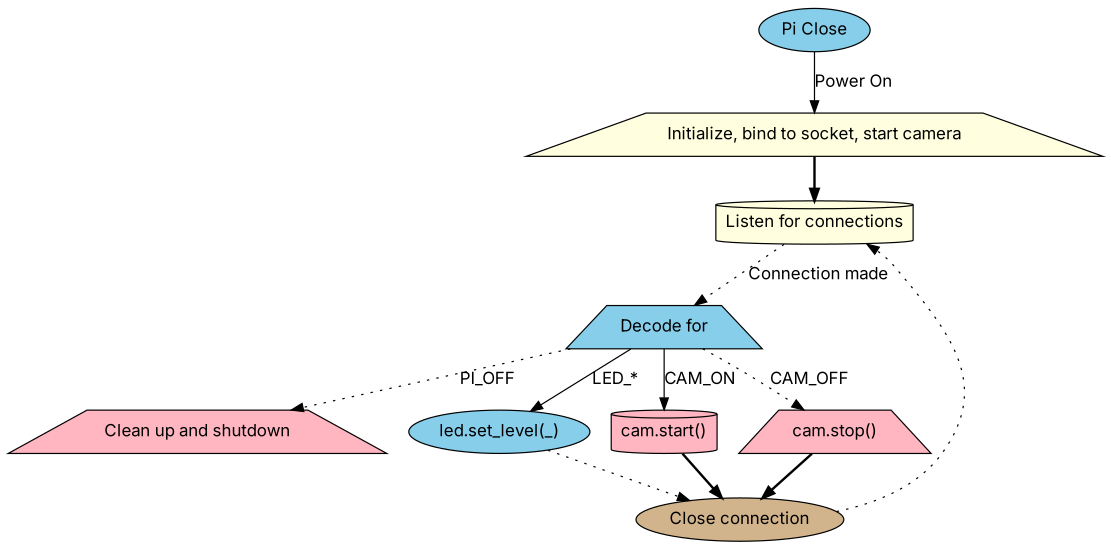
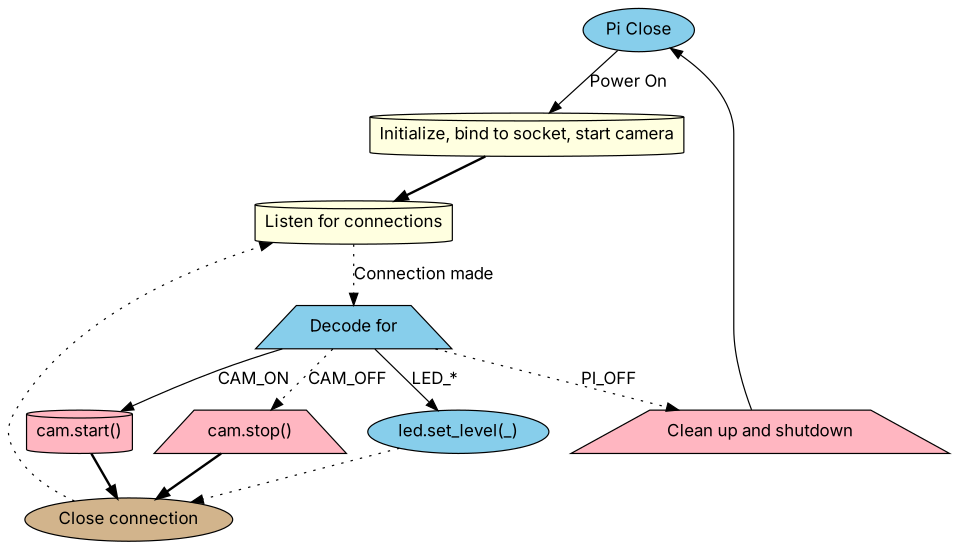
(814, 135) -> (527, 135)
none -> (734, 224)
